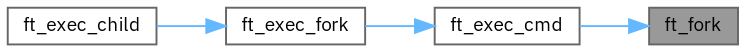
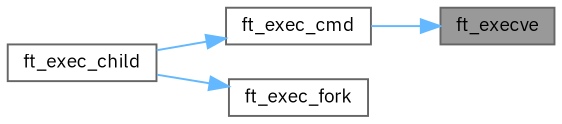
(390, 26) -> (182, 46)
(694, 26) -> (497, 26)
